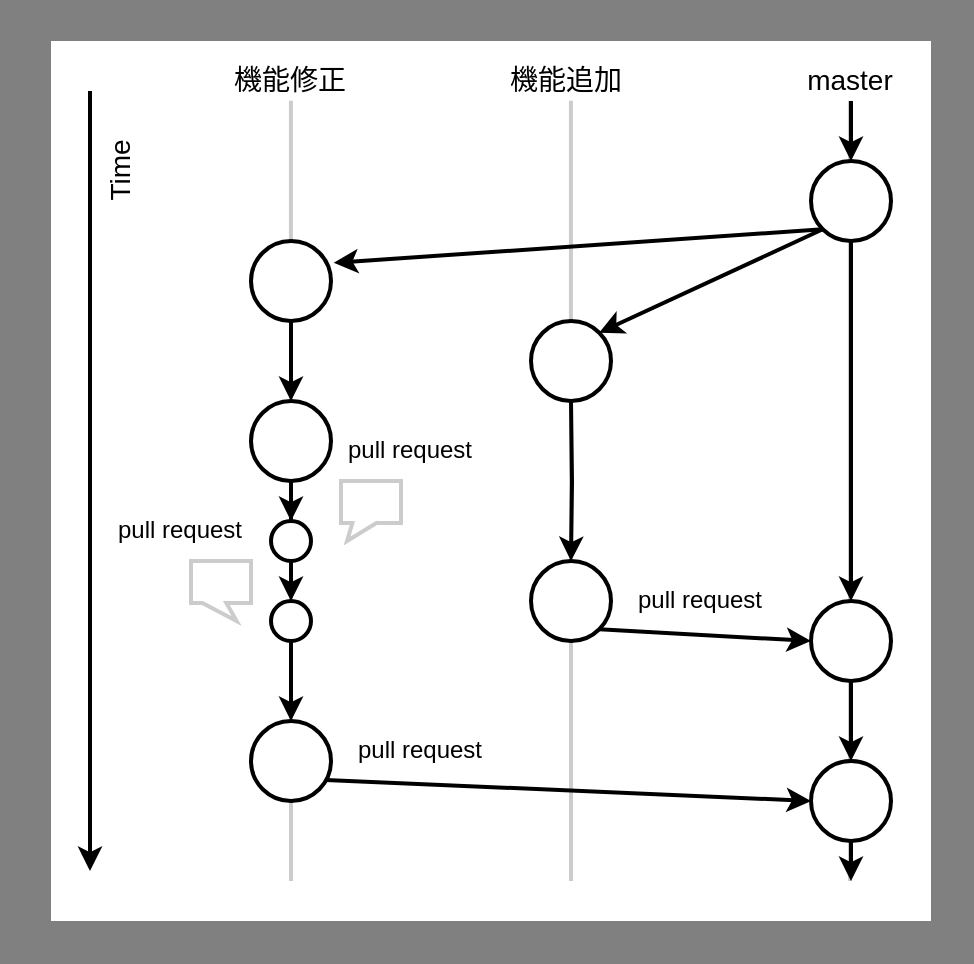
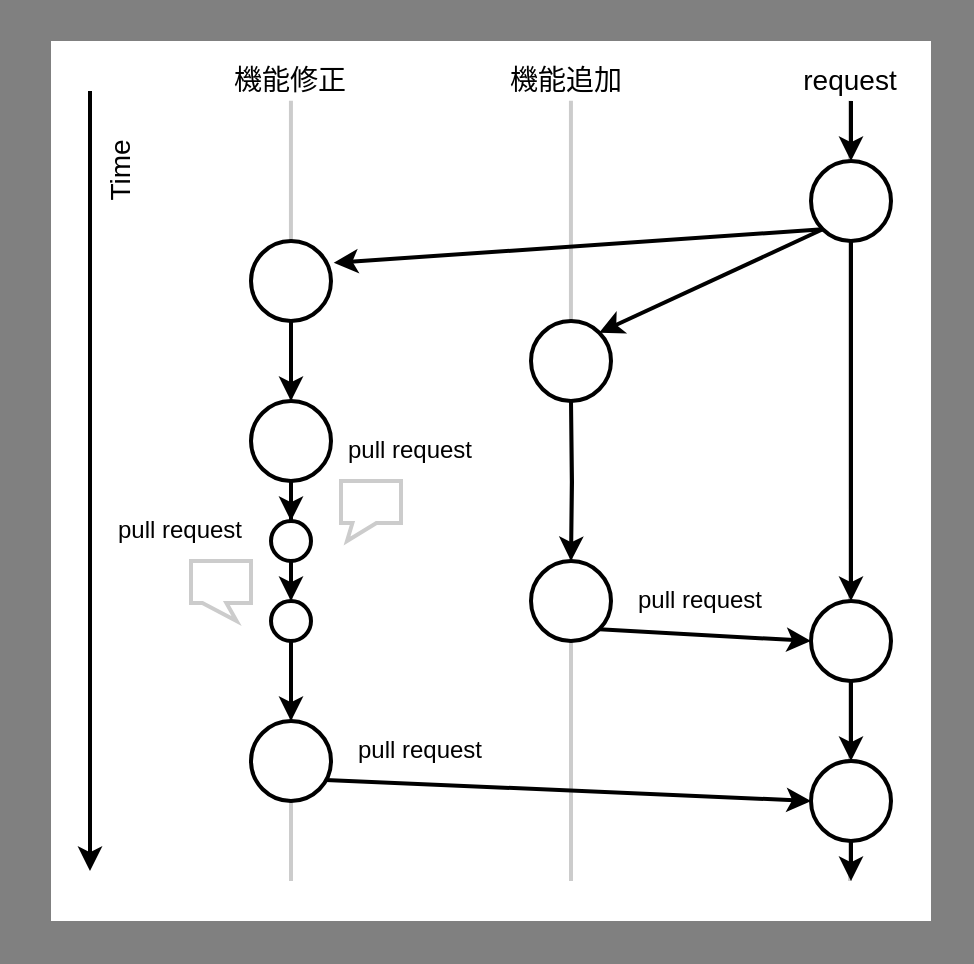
(851, 81) -> (851, 81)
